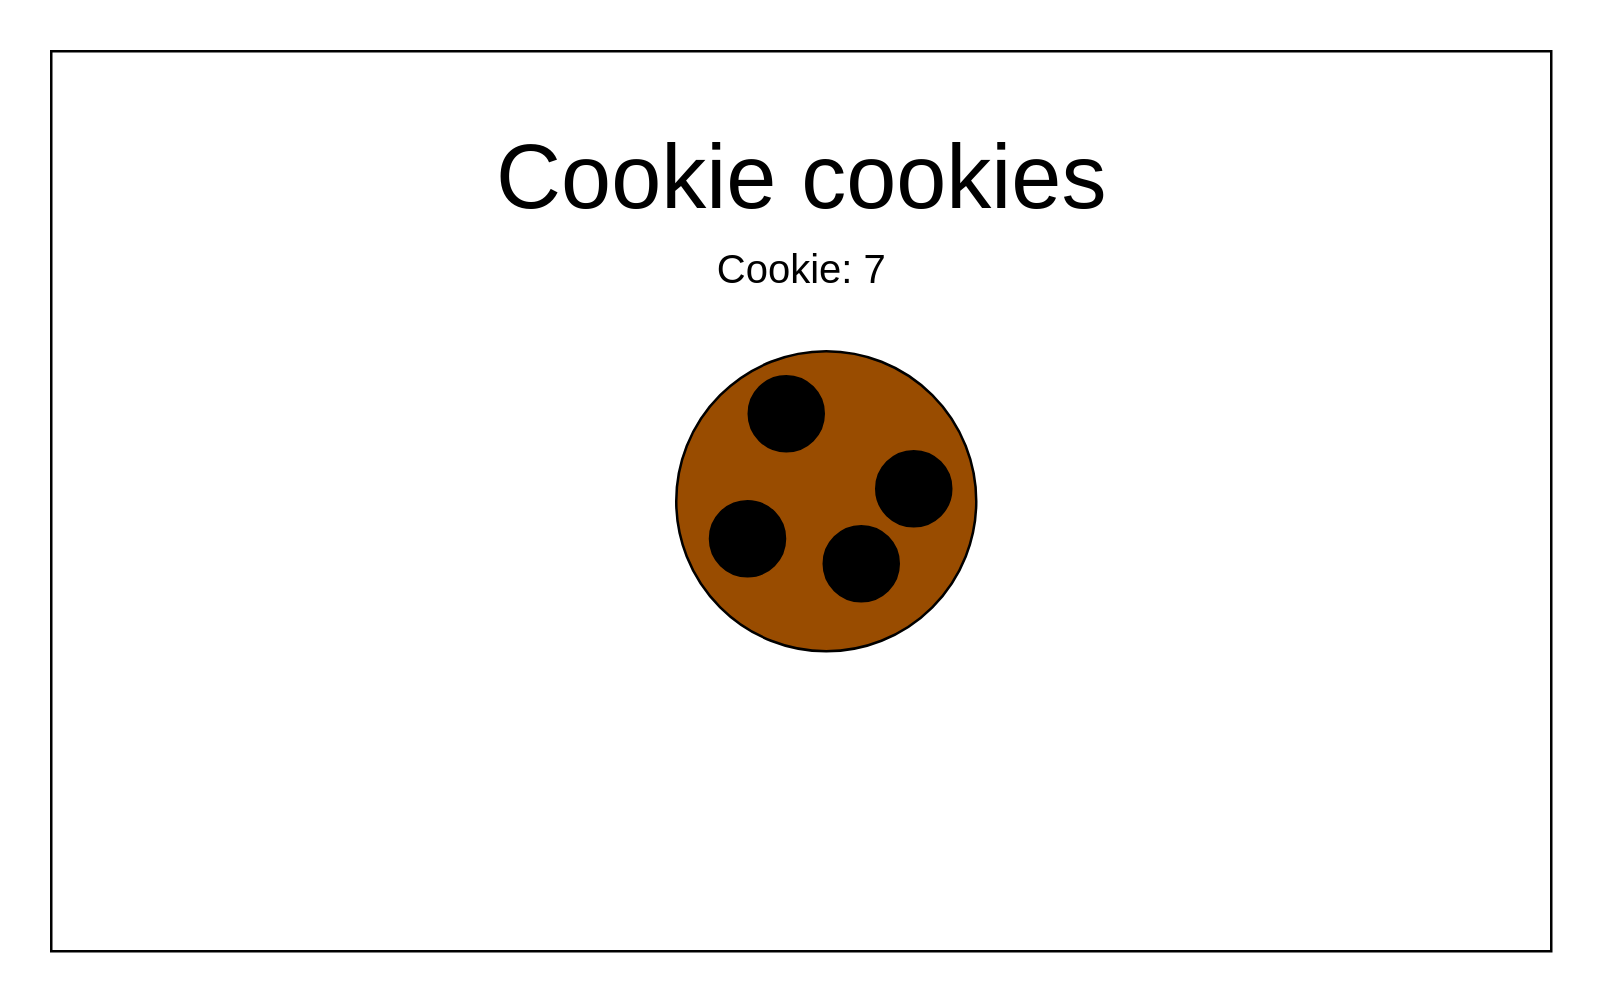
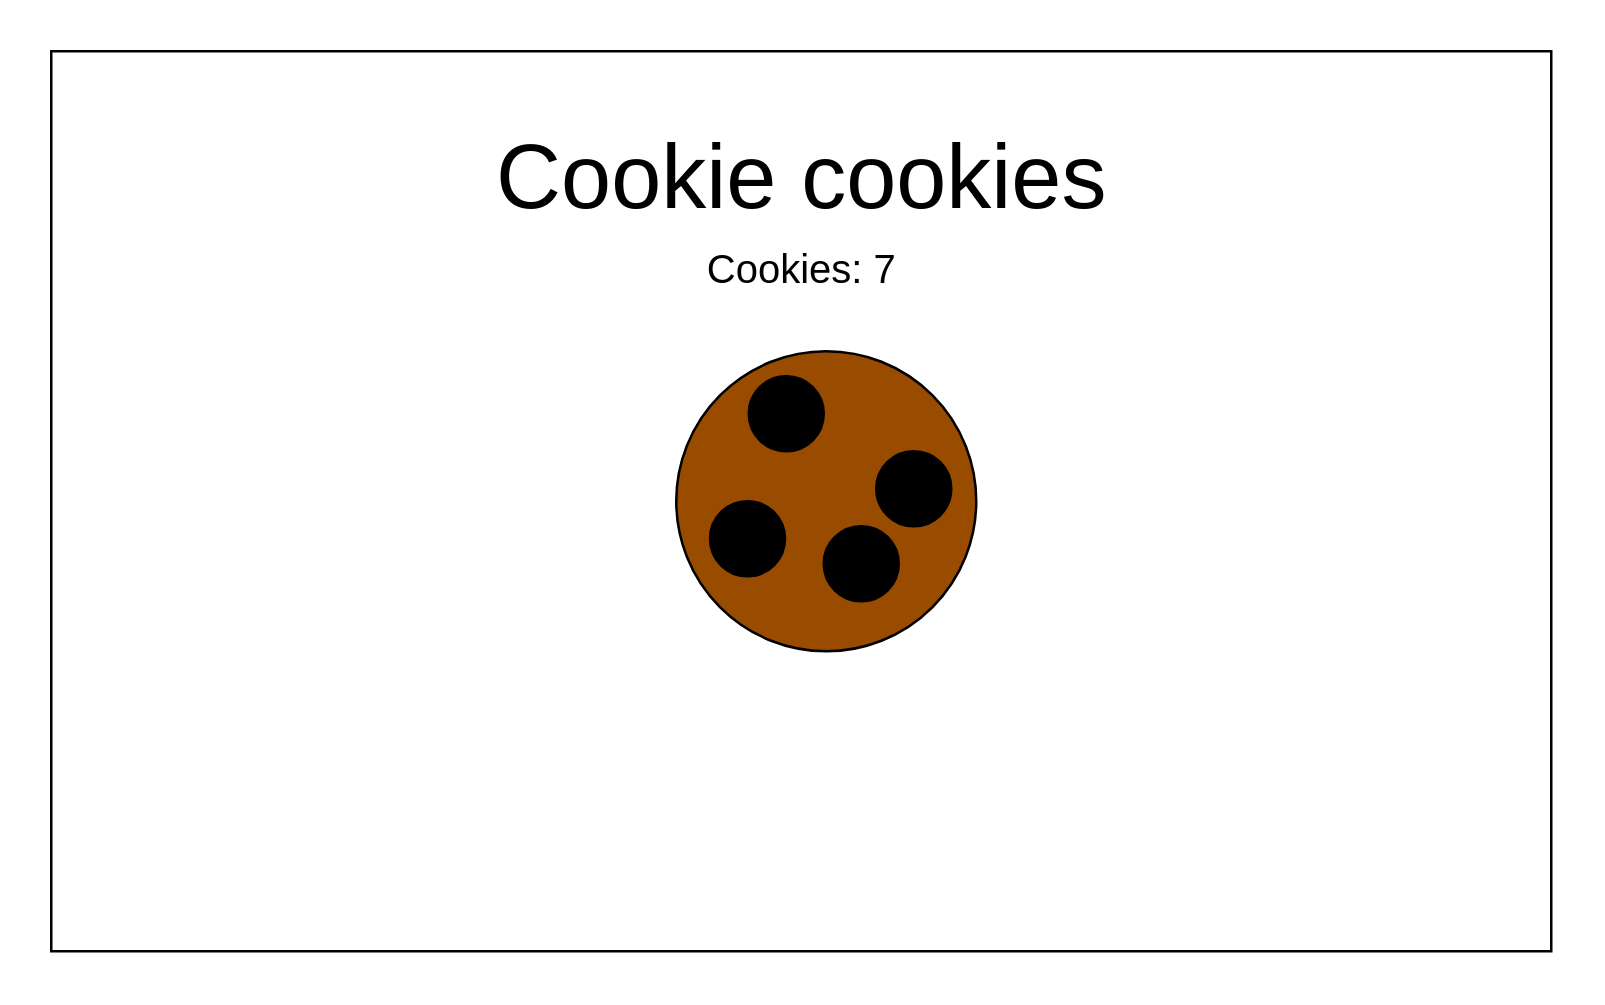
(803, 251) -> (803, 251)
